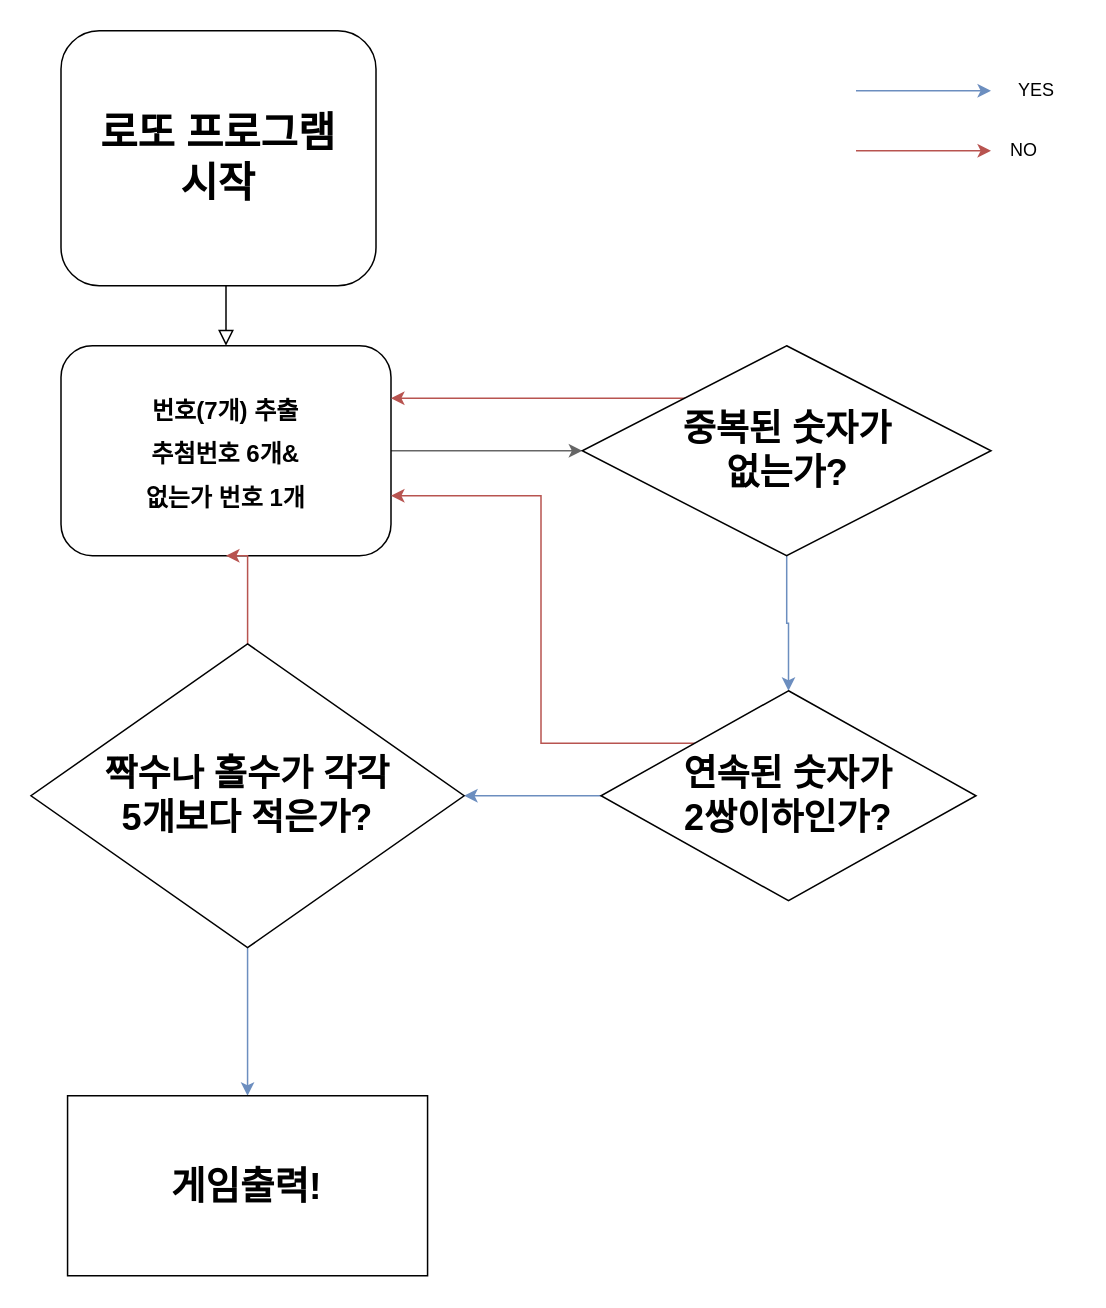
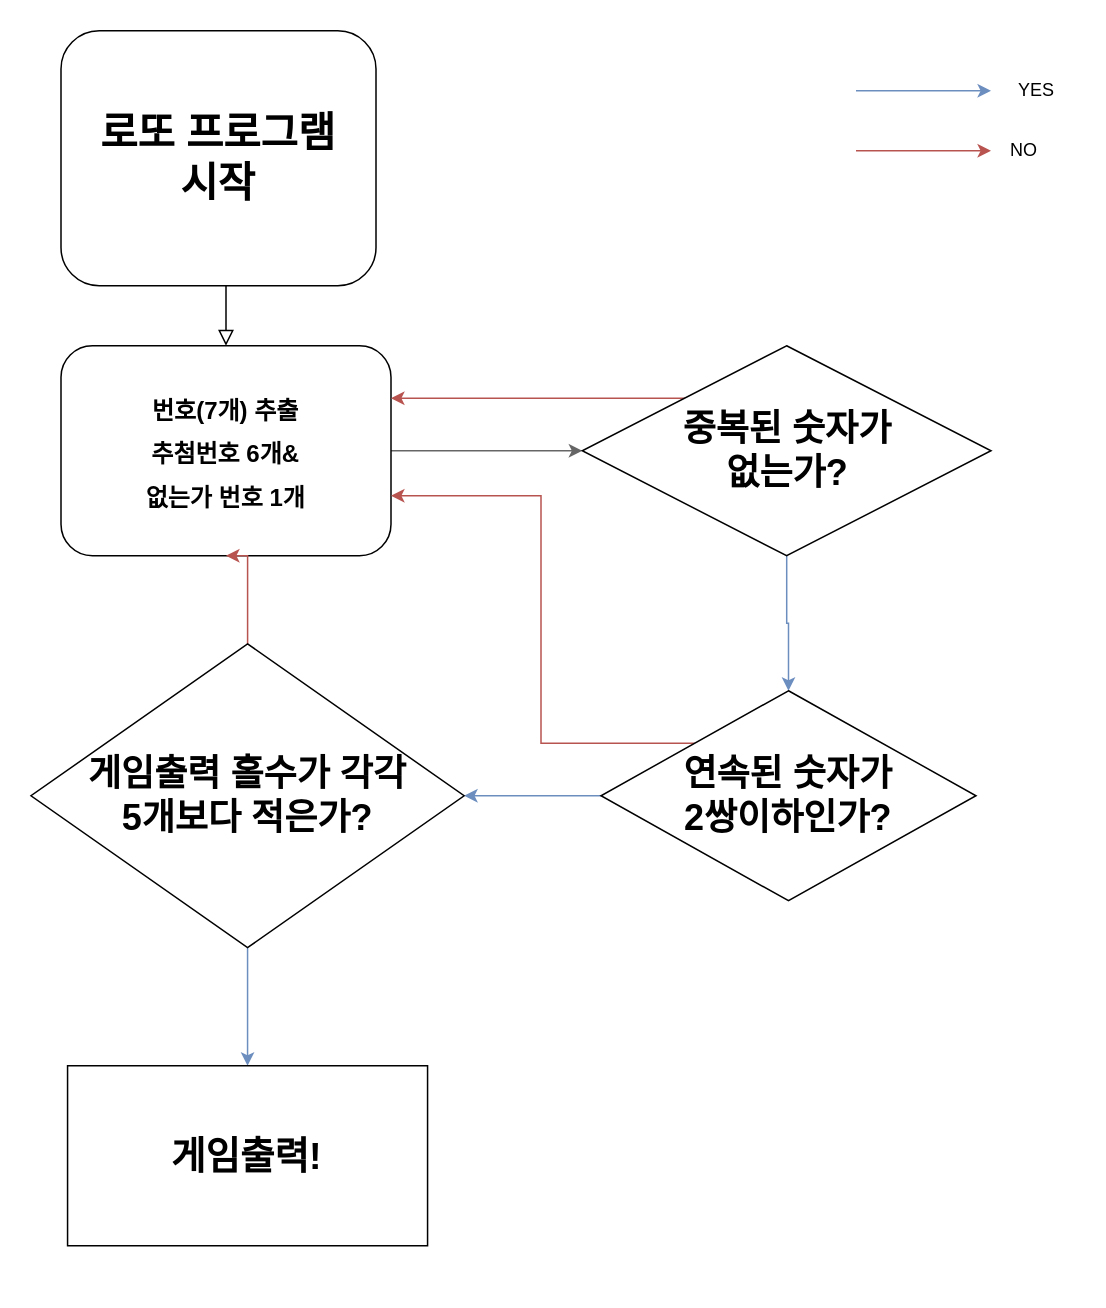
(248, 796) -> (248, 796)
(247, 1186) -> (247, 1156)
